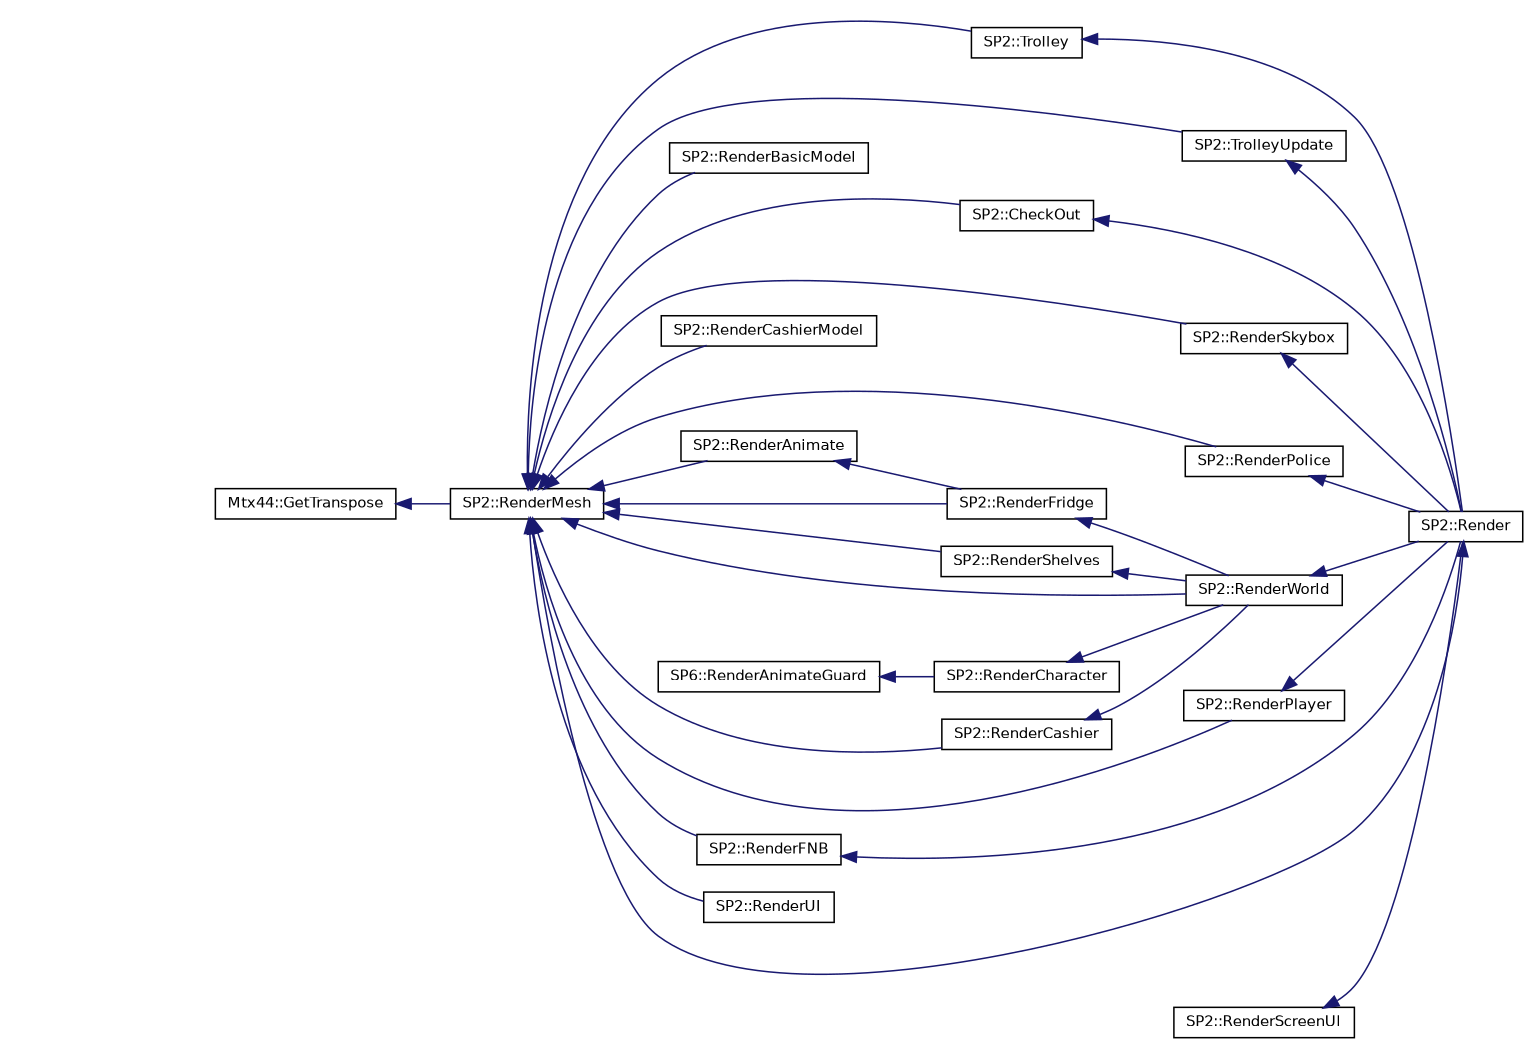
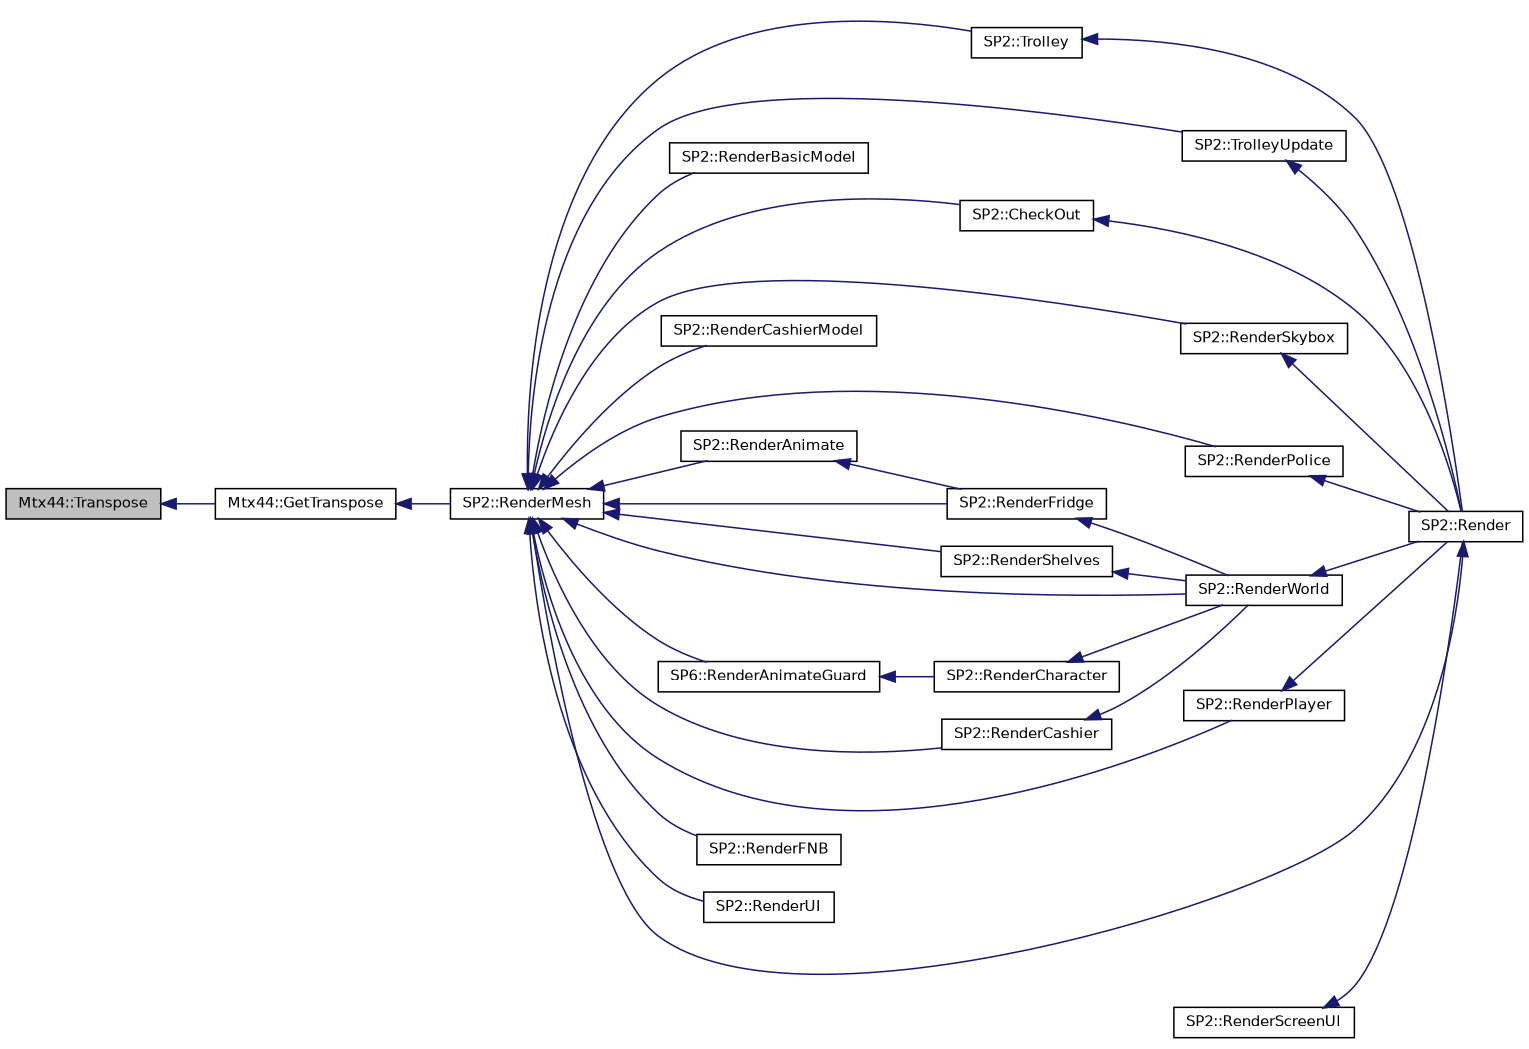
none -> (83, 504)
none -> (618, 609)
(1225, 808) -> none
